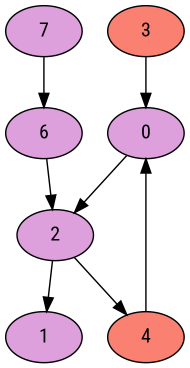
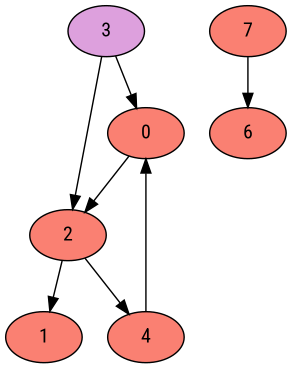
(44, 31) -> (248, 31)
(146, 31) -> (106, 31)
(44, 133) -> (248, 133)
(146, 133) -> (146, 133)
(49, 177) -> (89, 126)
(55, 235) -> (68, 235)
(44, 337) -> (44, 337)
